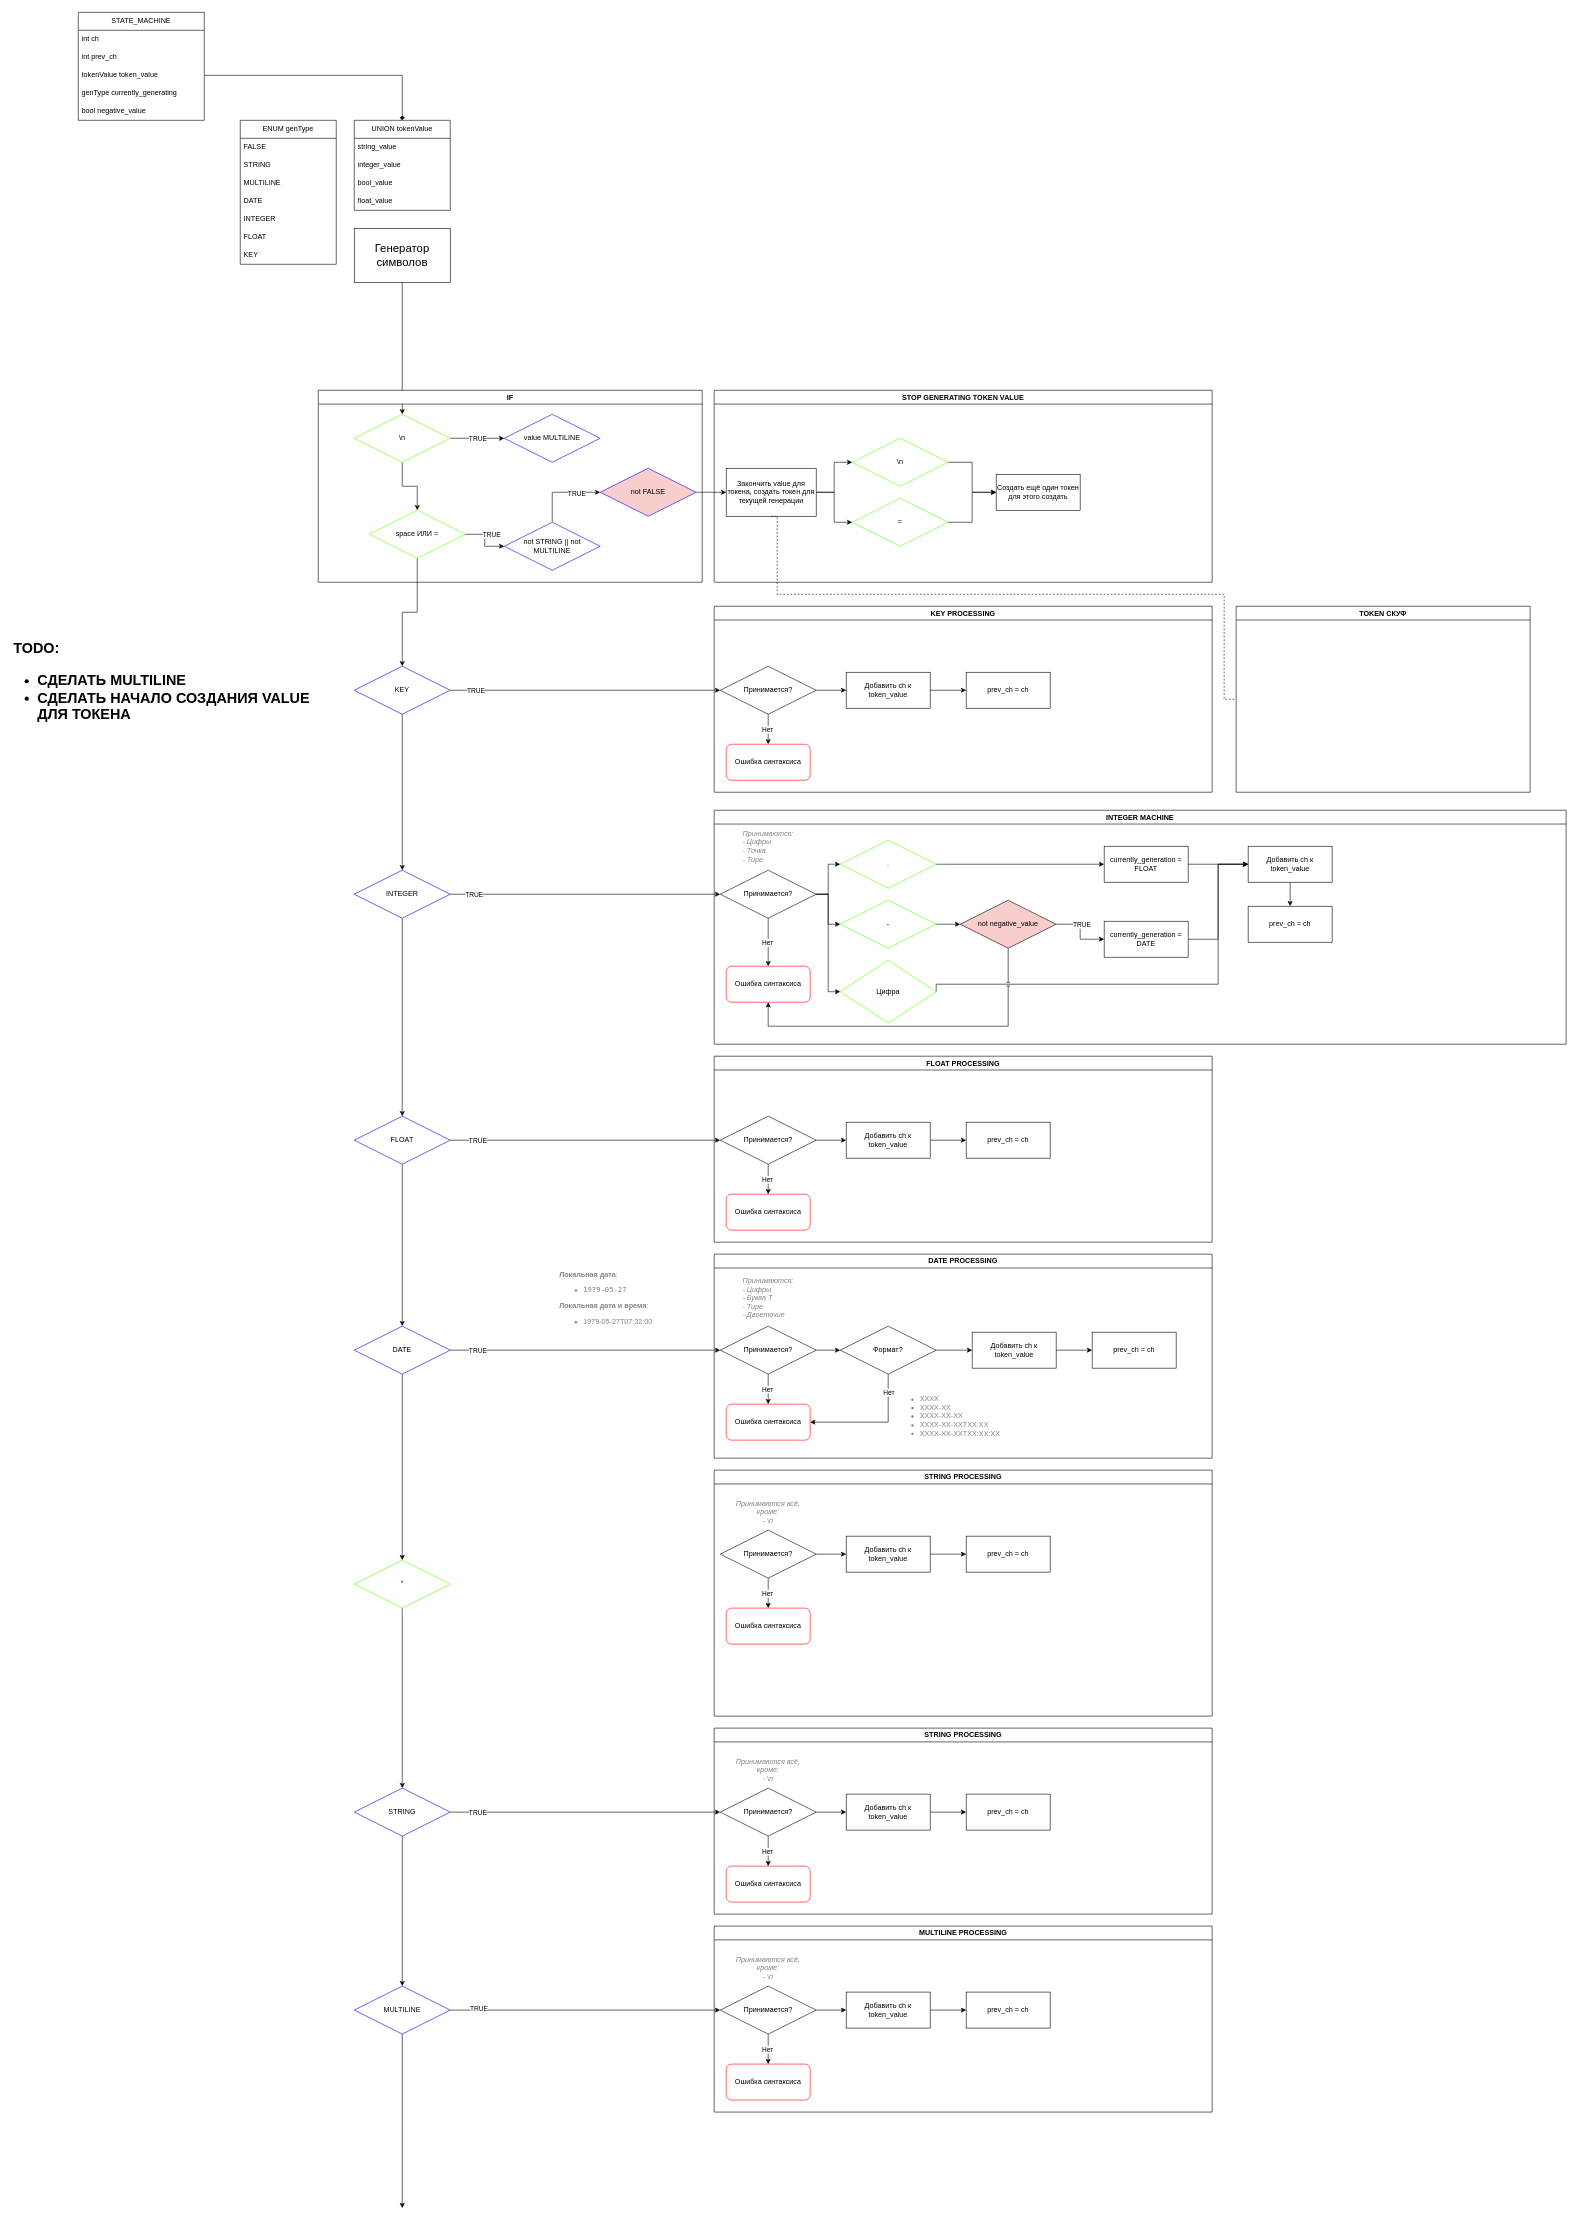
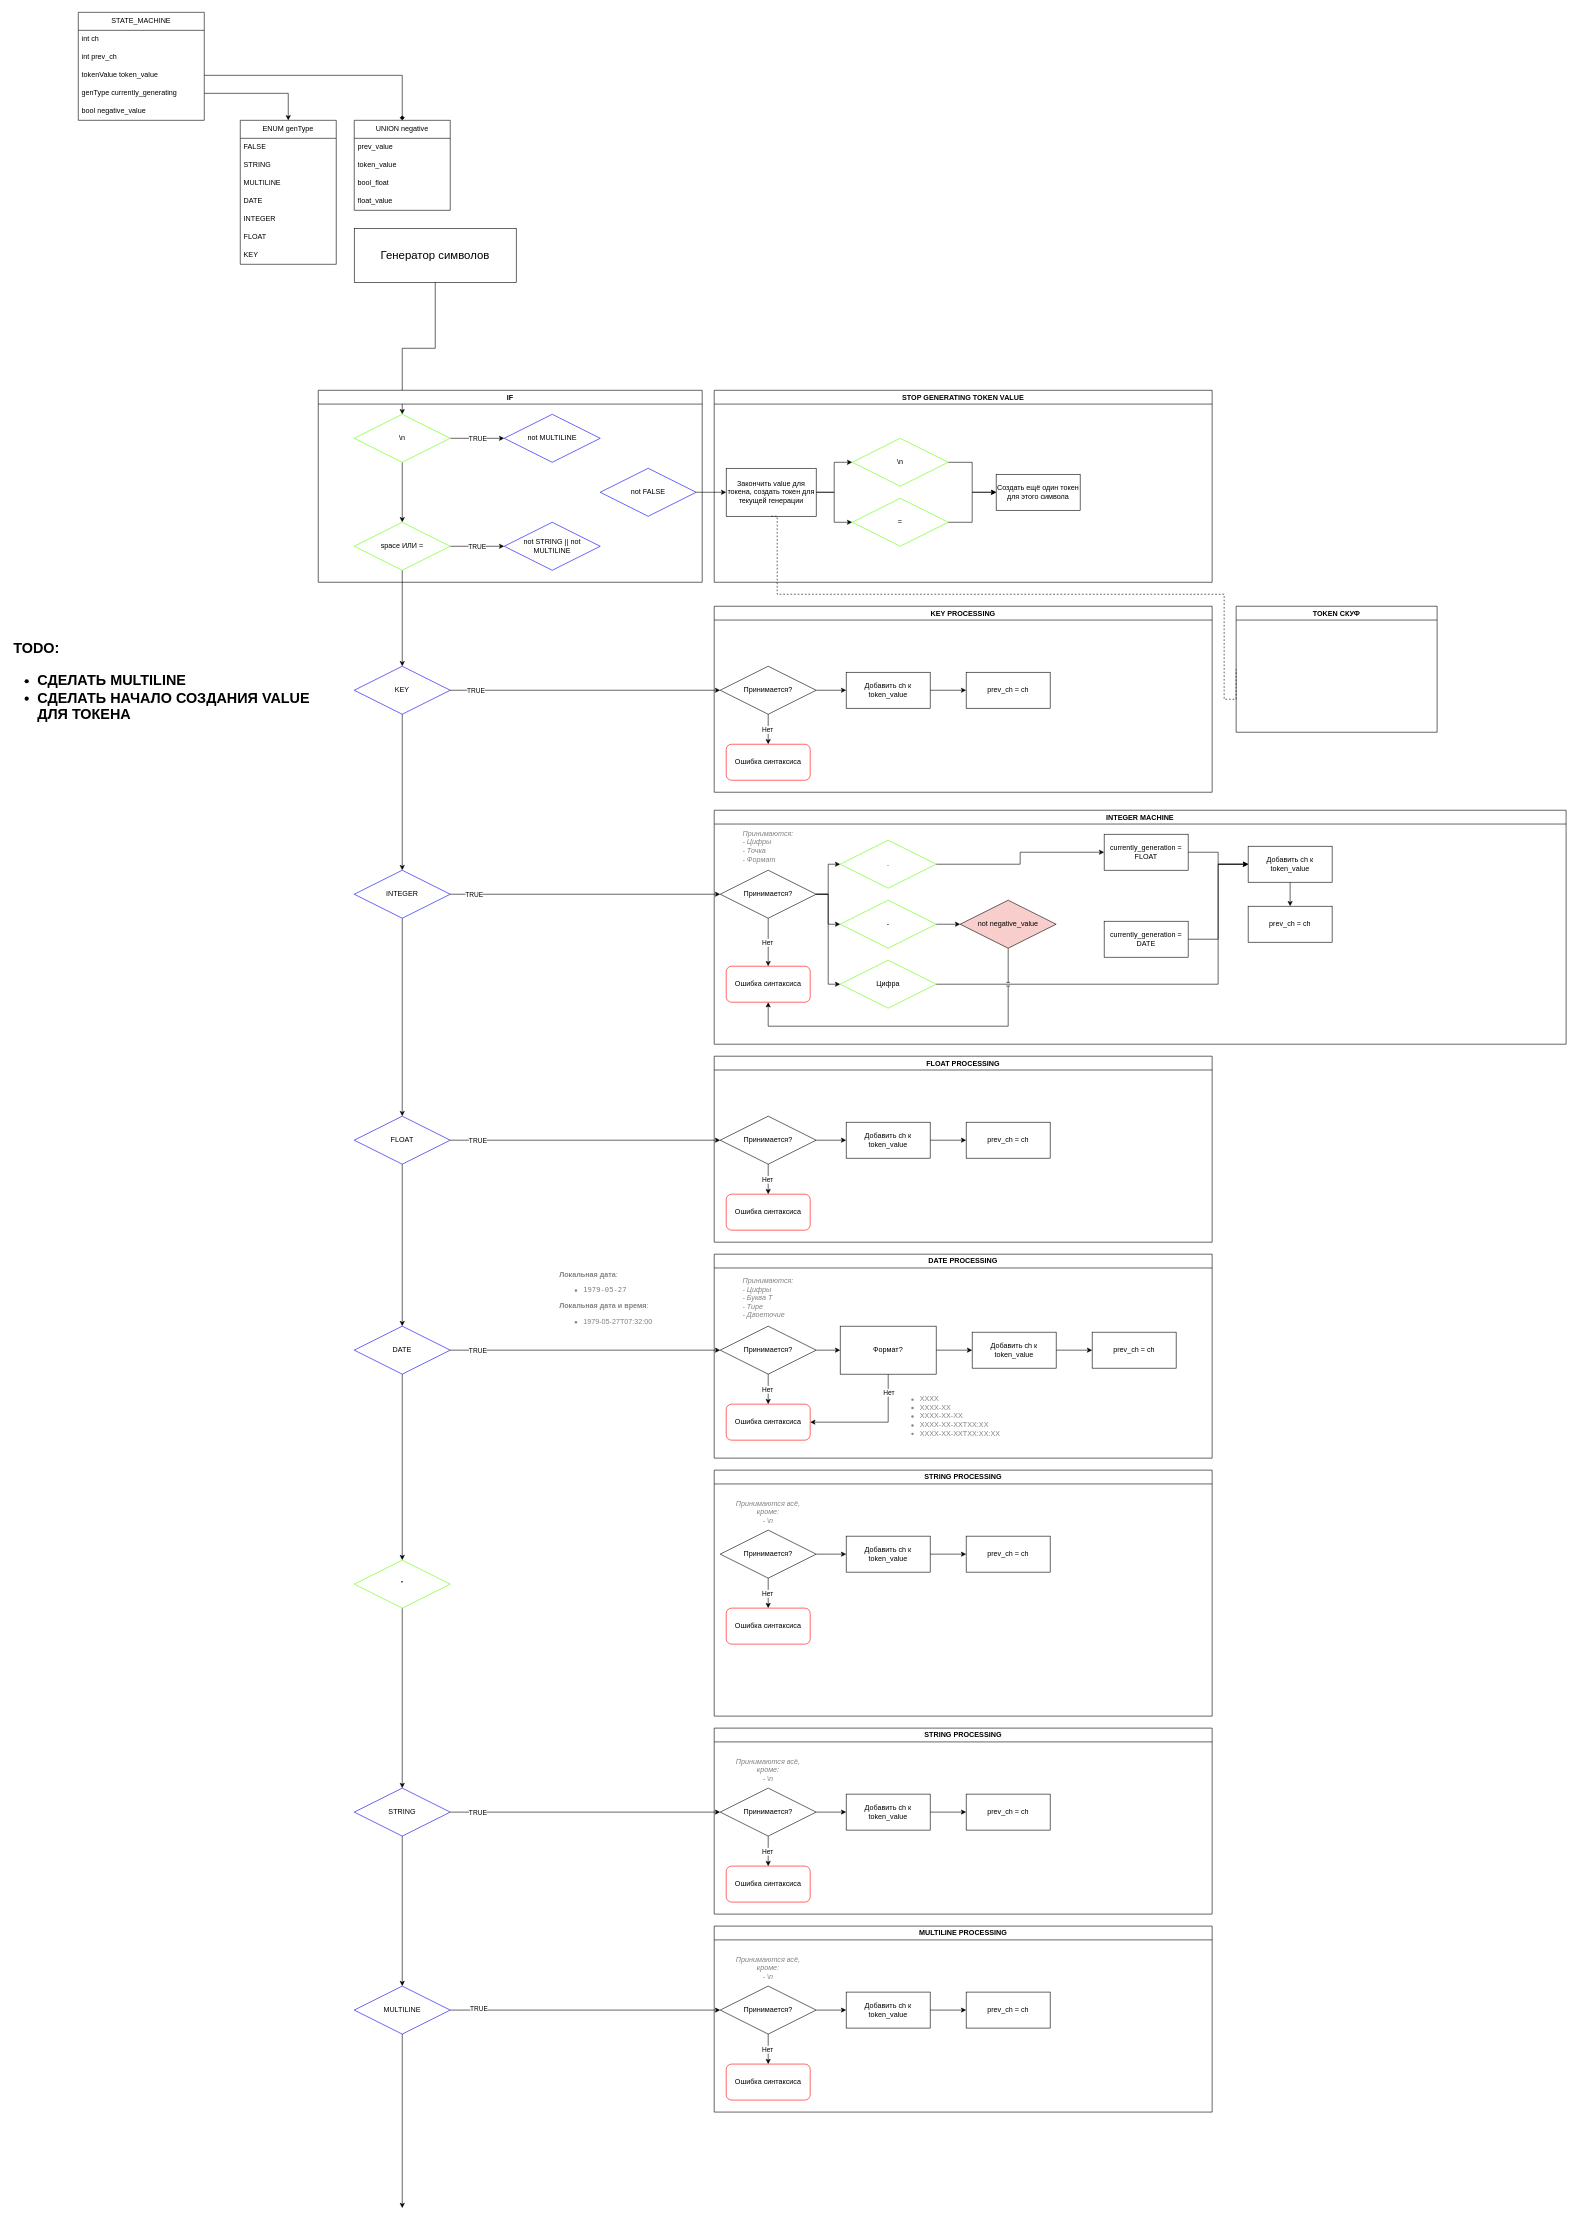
none -> (287, 93)
(402, 129) -> (402, 129)
(380, 147) -> (377, 147)
(382, 165) -> (379, 165)
(376, 183) -> (376, 183)
(402, 255) -> (435, 255)
(552, 438) -> (552, 438)
(581, 492) -> none
(648, 492) -> (648, 492)
(1038, 492) -> (1038, 492)
(417, 534) -> (402, 546)
(1383, 699) -> (1337, 669)
(768, 846) -> (768, 846)
(1146, 864) -> (1146, 852)
(1078, 924) -> none
(888, 992) -> (888, 984)
(888, 1350) -> (888, 1350)
